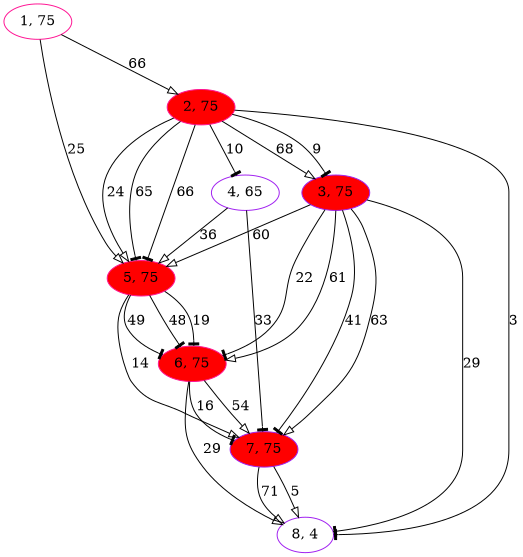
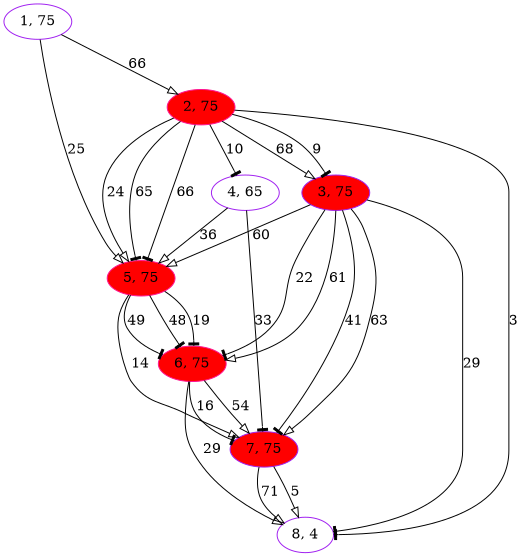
(38, 22) -> (38, 22)
